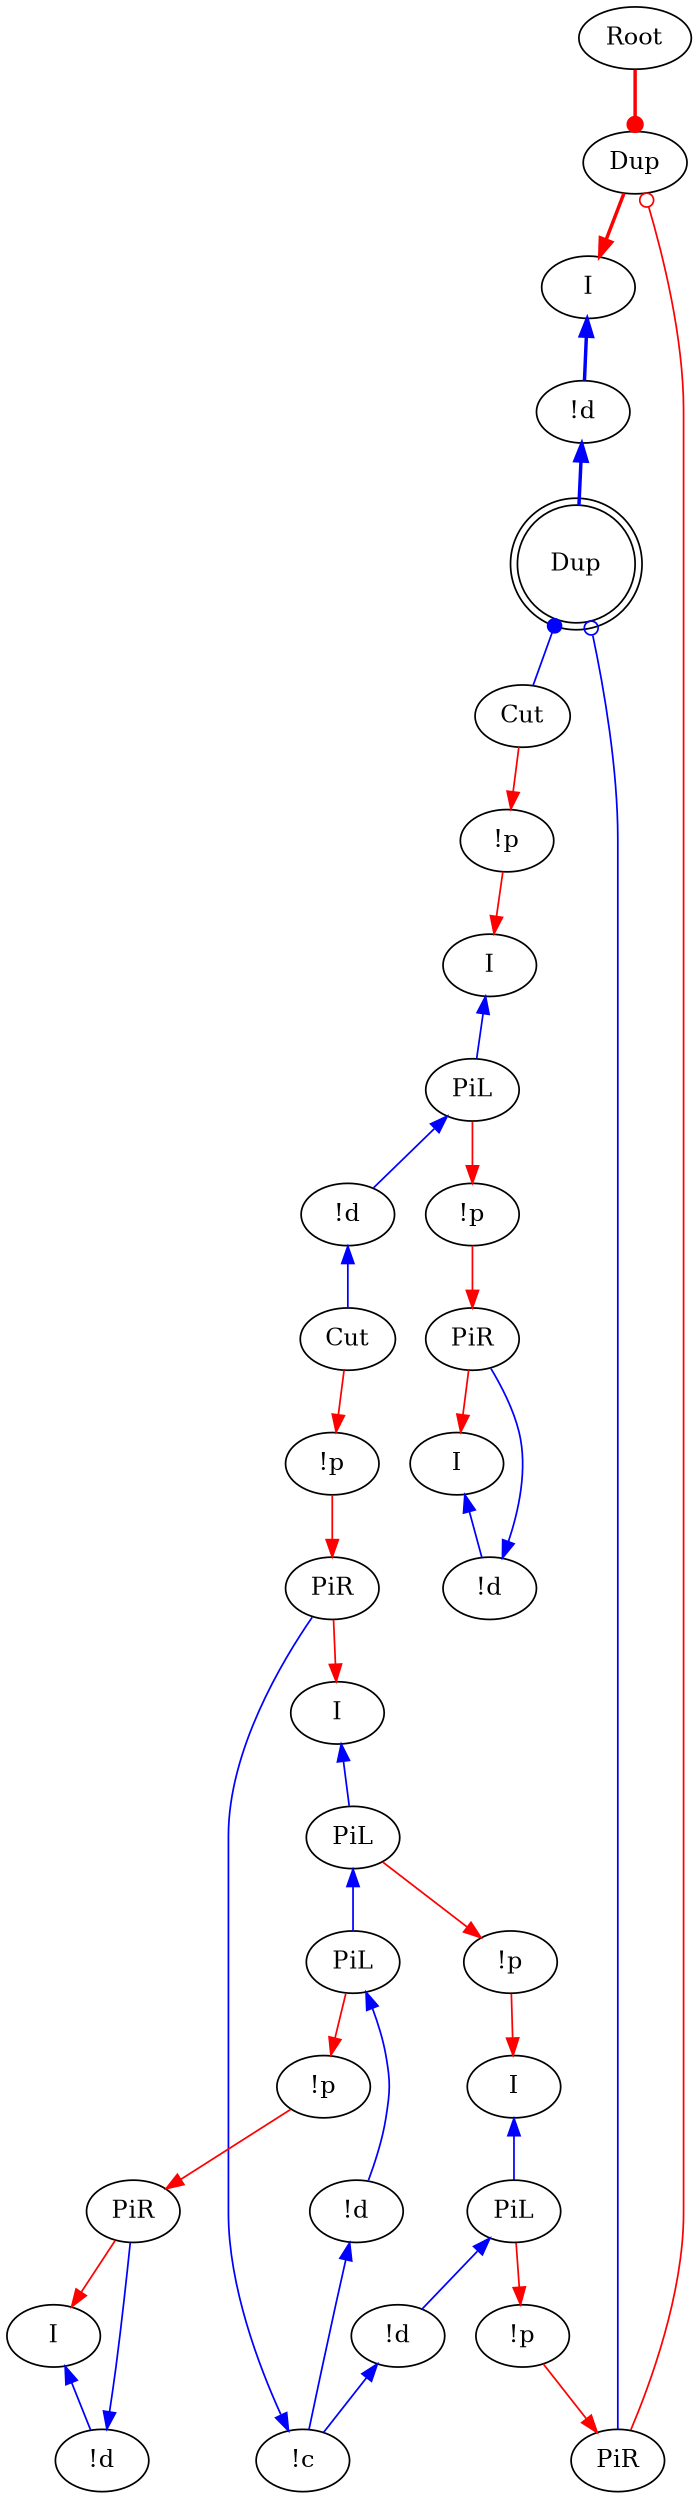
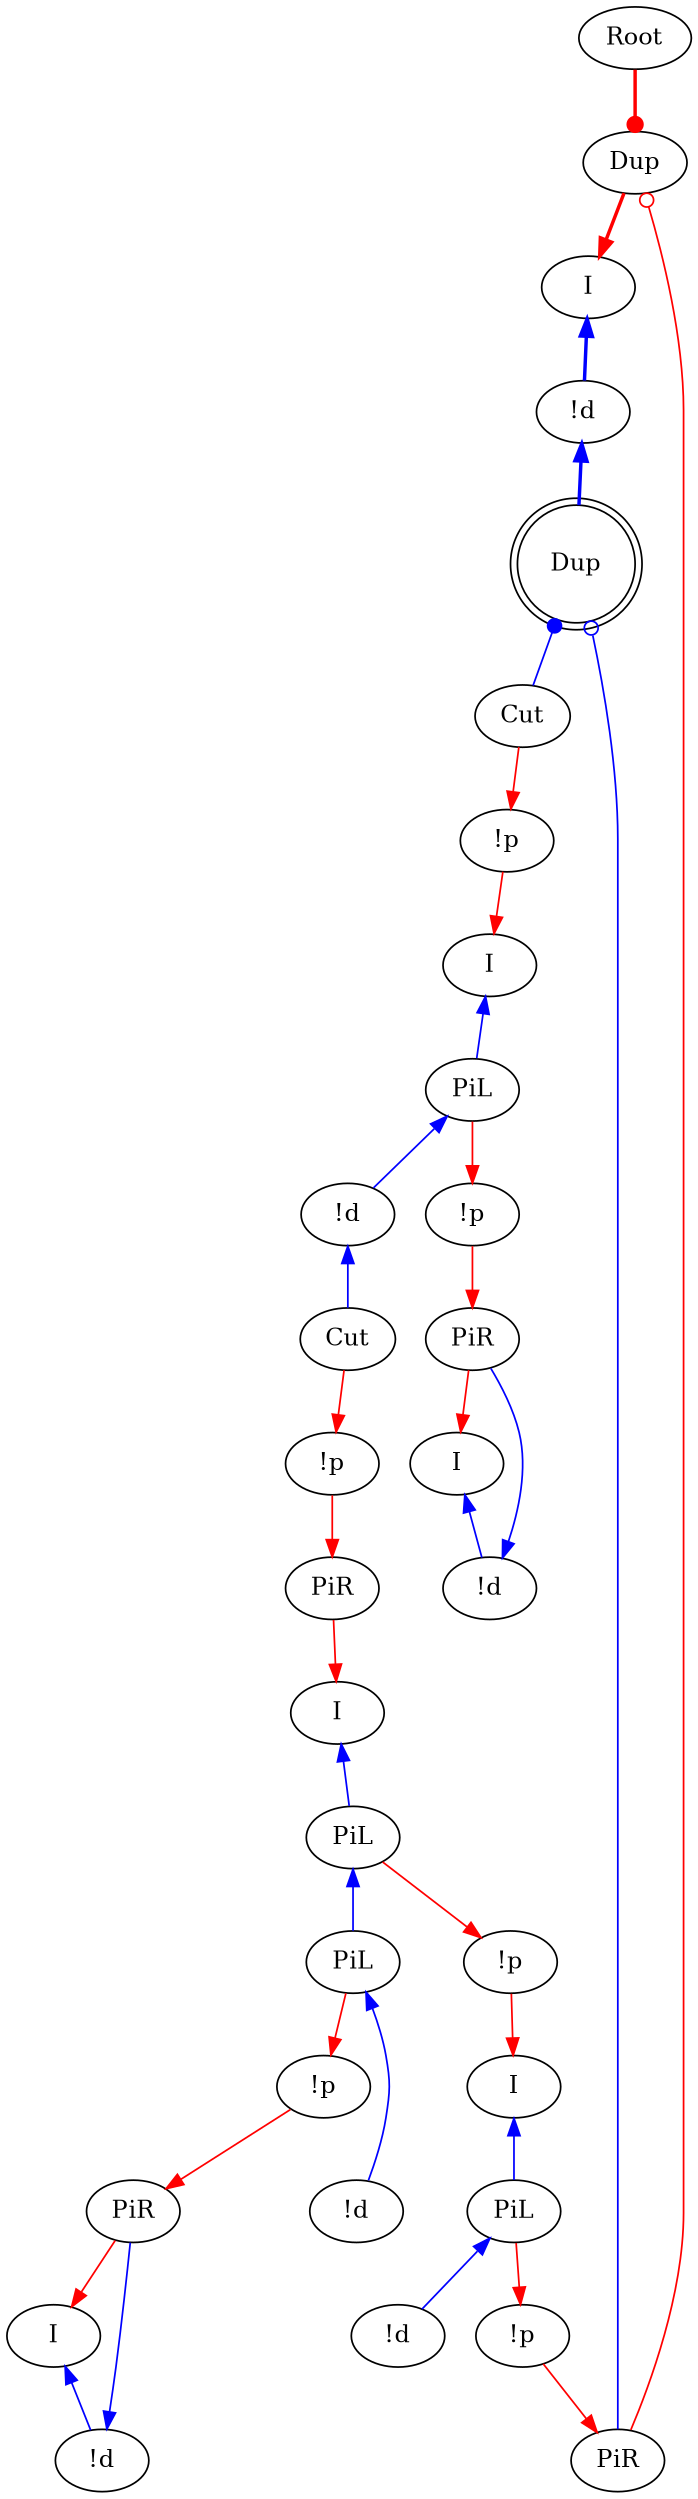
(303, 2461) -> none
